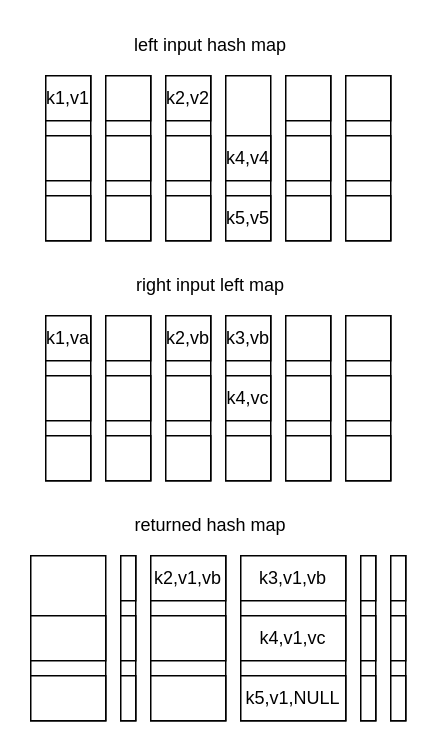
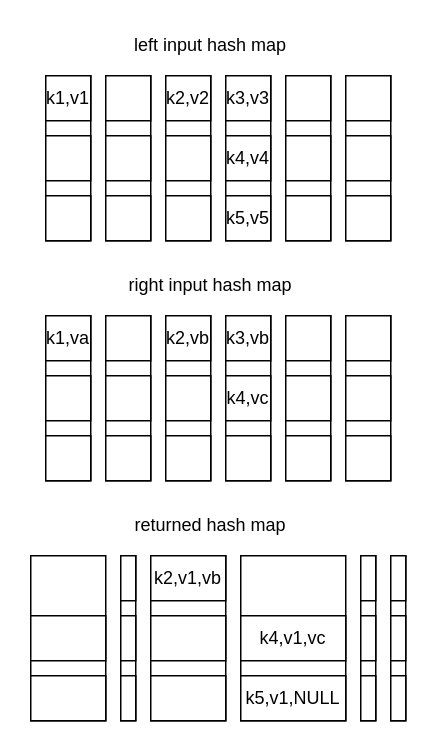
none -> (248, 98)
(211, 286) -> (211, 286)
(293, 578) -> none
